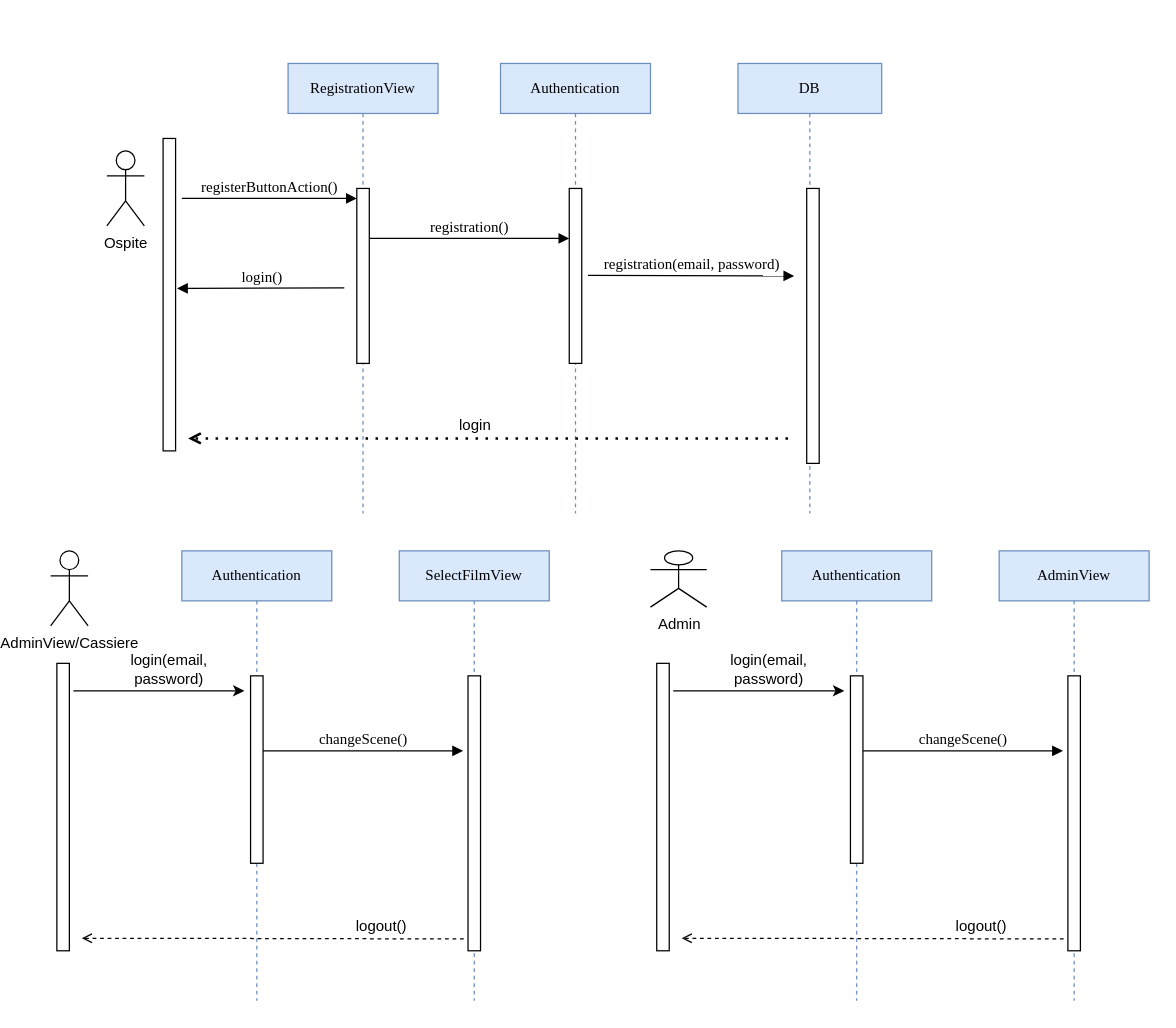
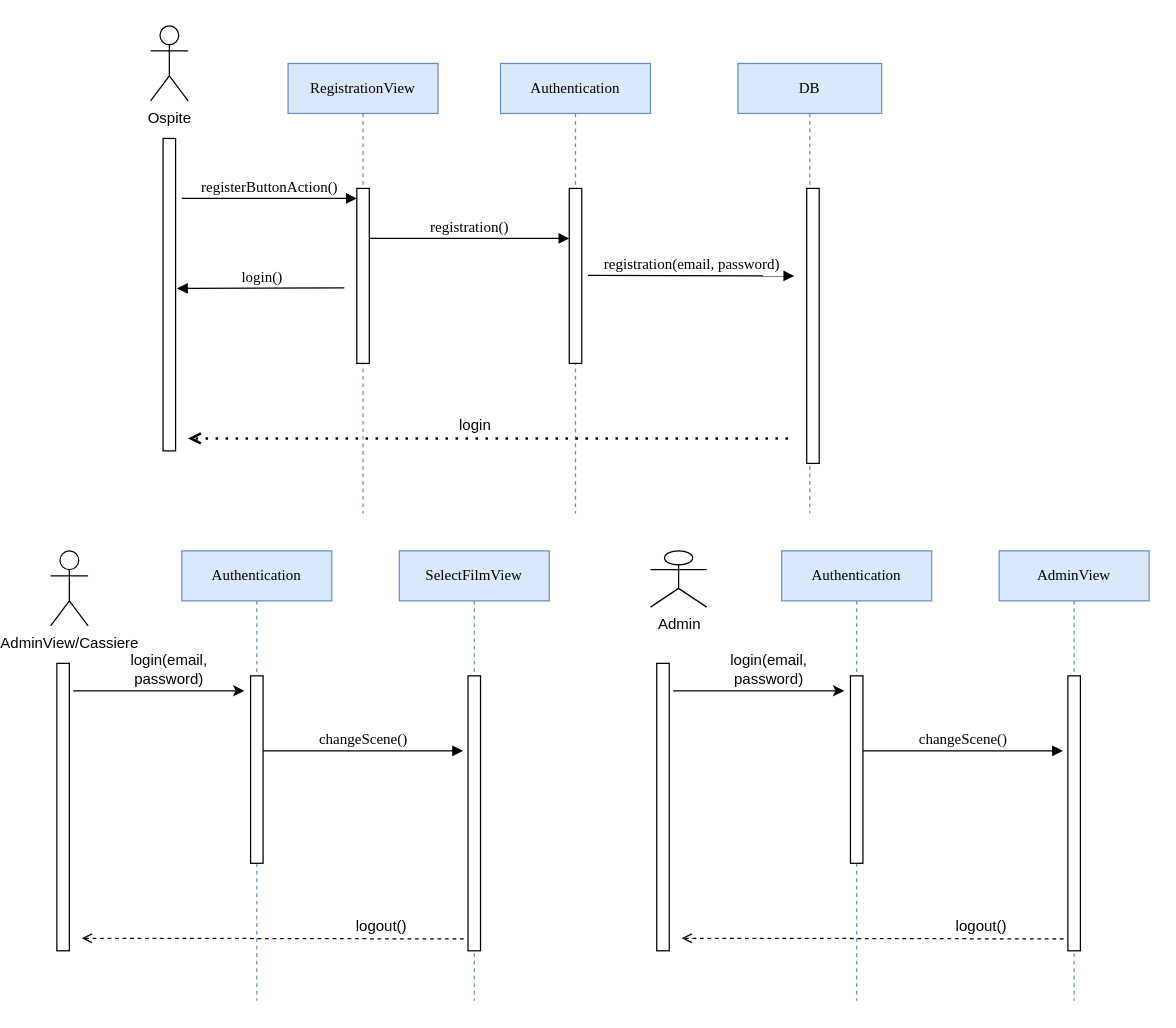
(126, 188) -> (169, 63)
